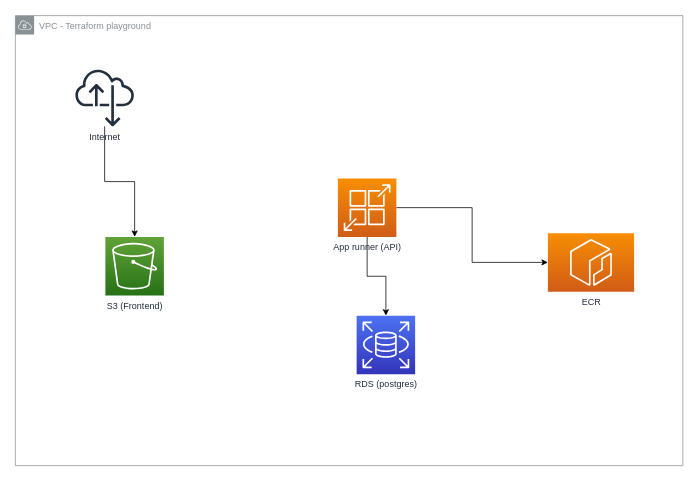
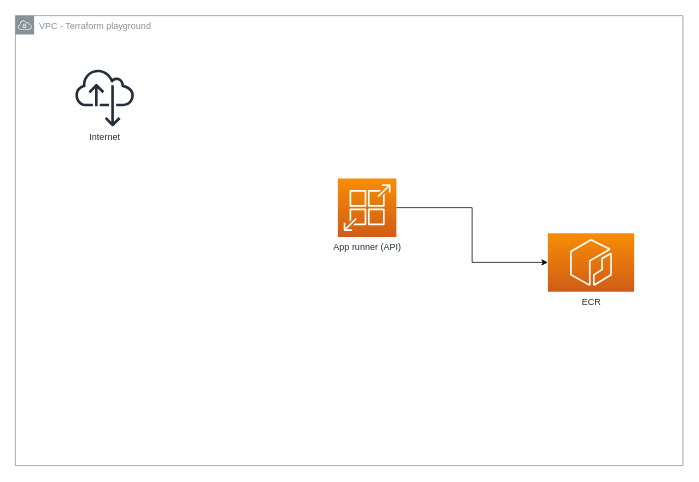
(117, 181) -> none
(135, 266) -> none
(375, 276) -> none
(386, 345) -> none
